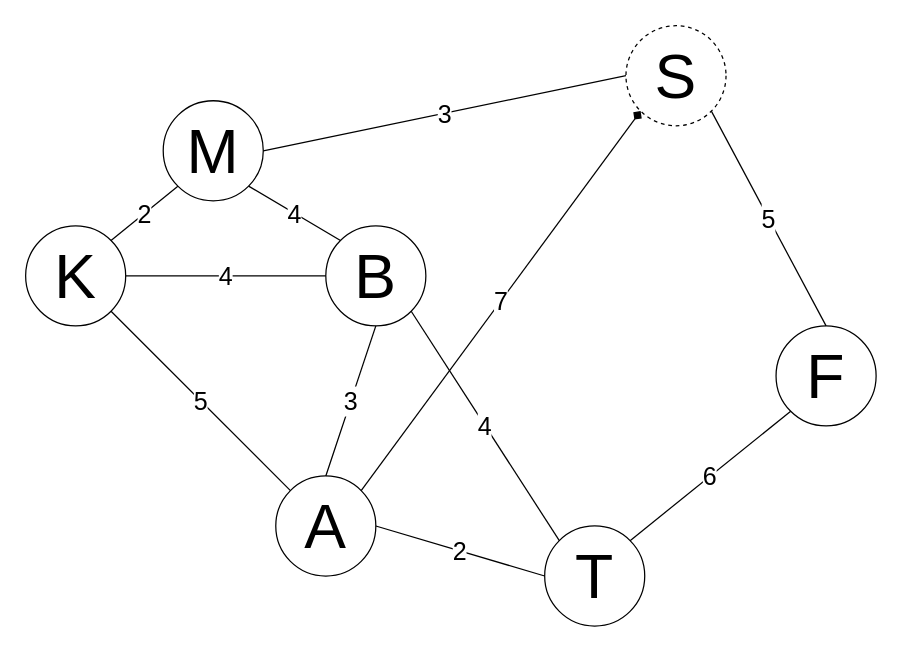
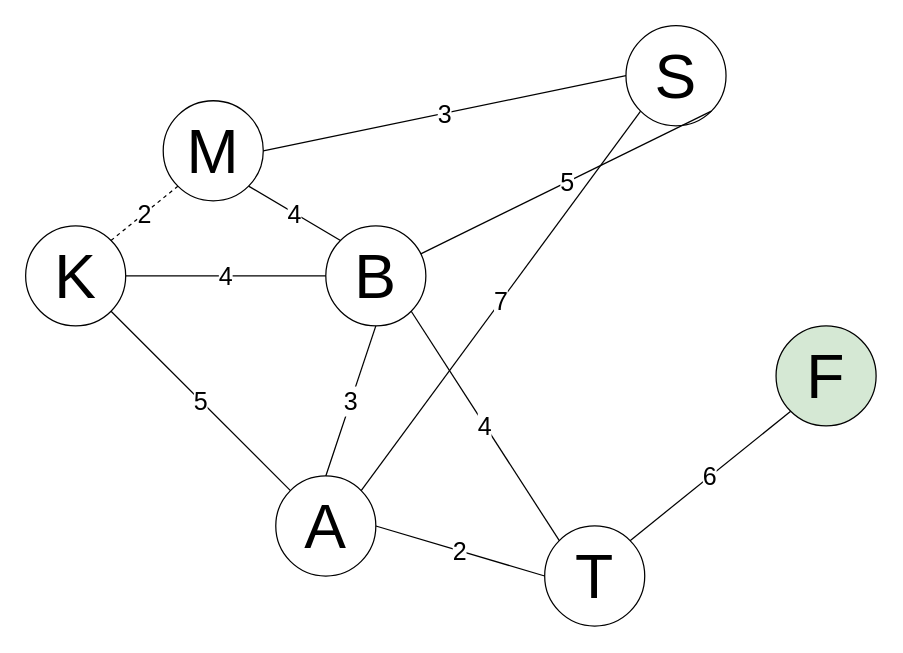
(676, 76) -> (676, 76)
(634, 120) -> (637, 116)
(162, 199) -> (162, 199)
(768, 218) -> (507, 211)
(826, 376) -> (826, 376)
